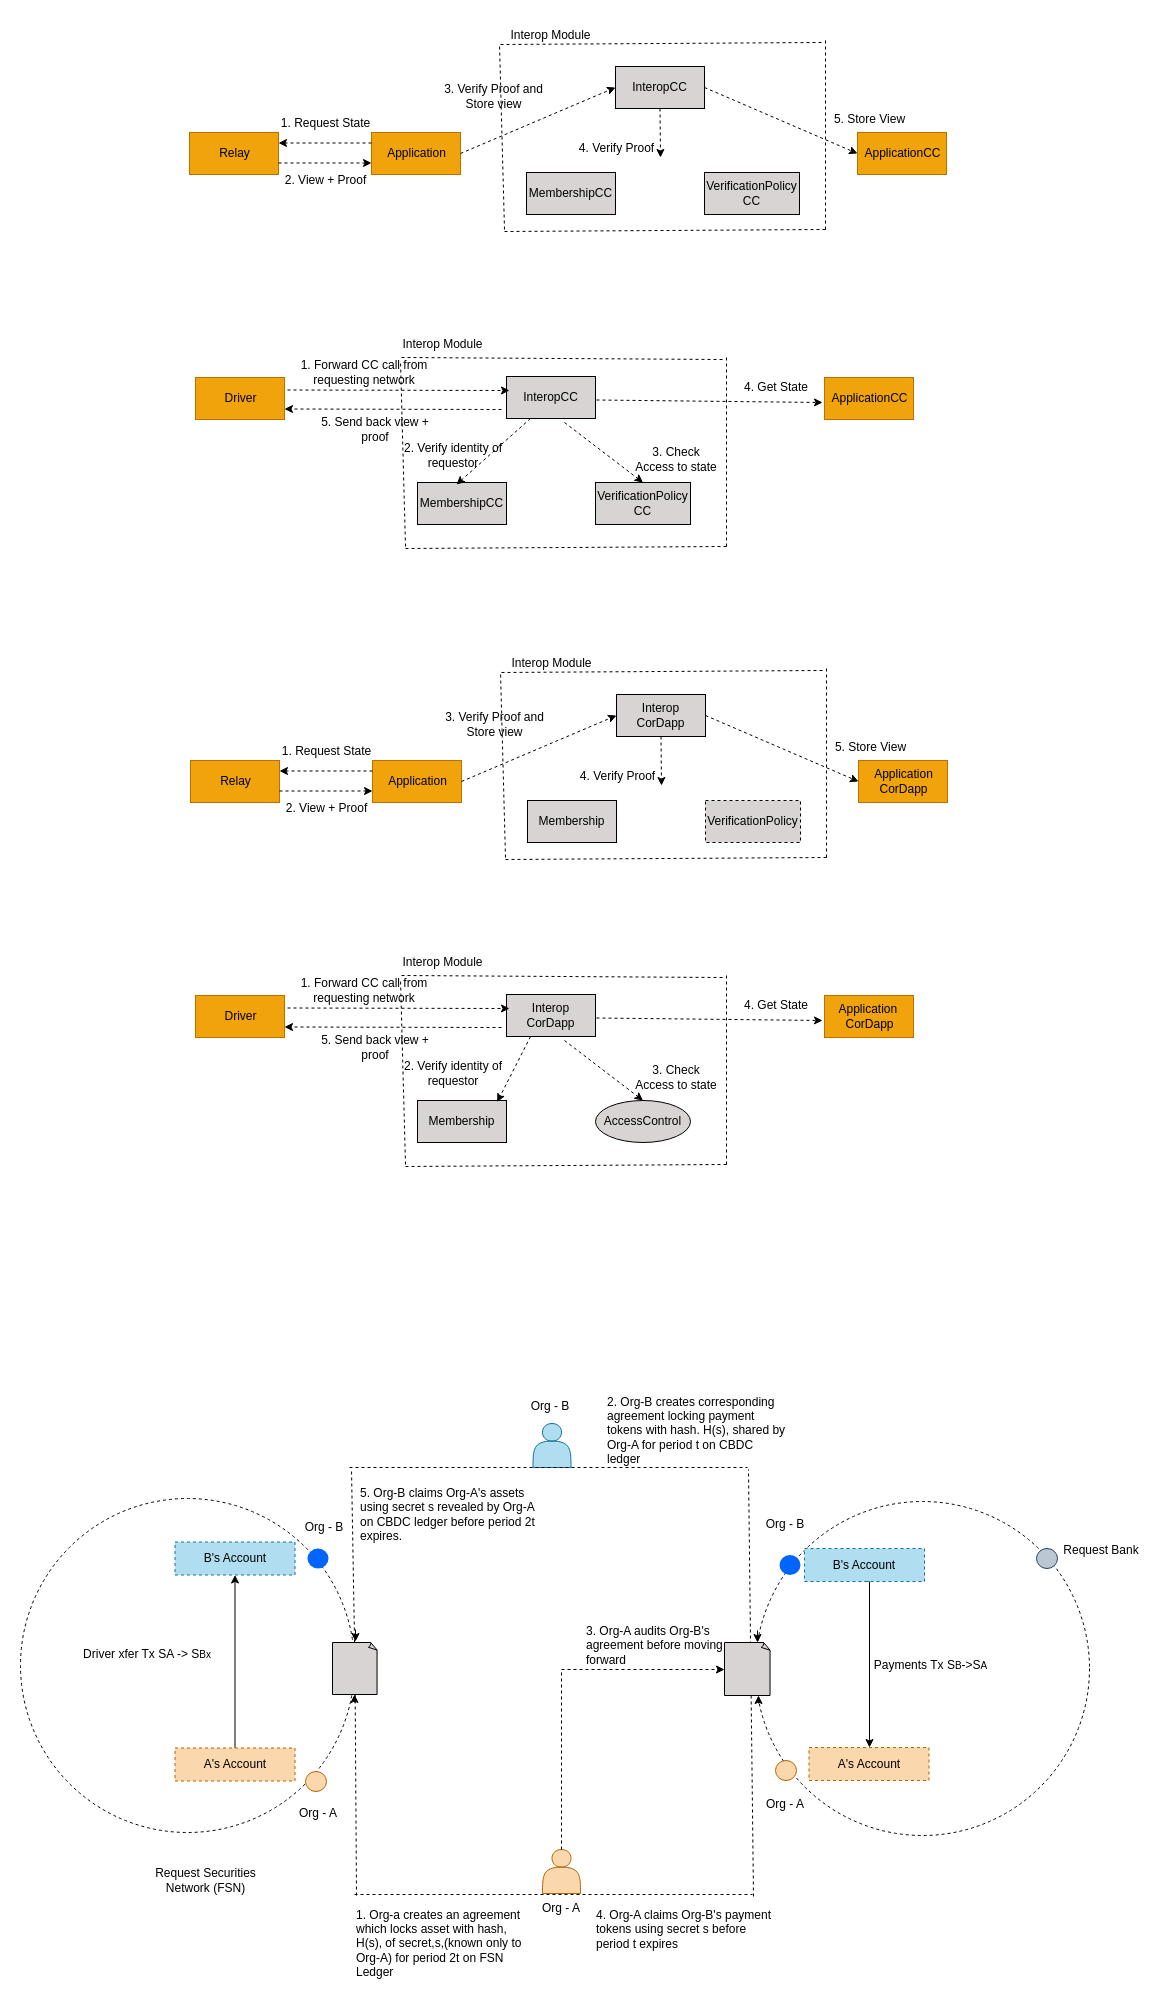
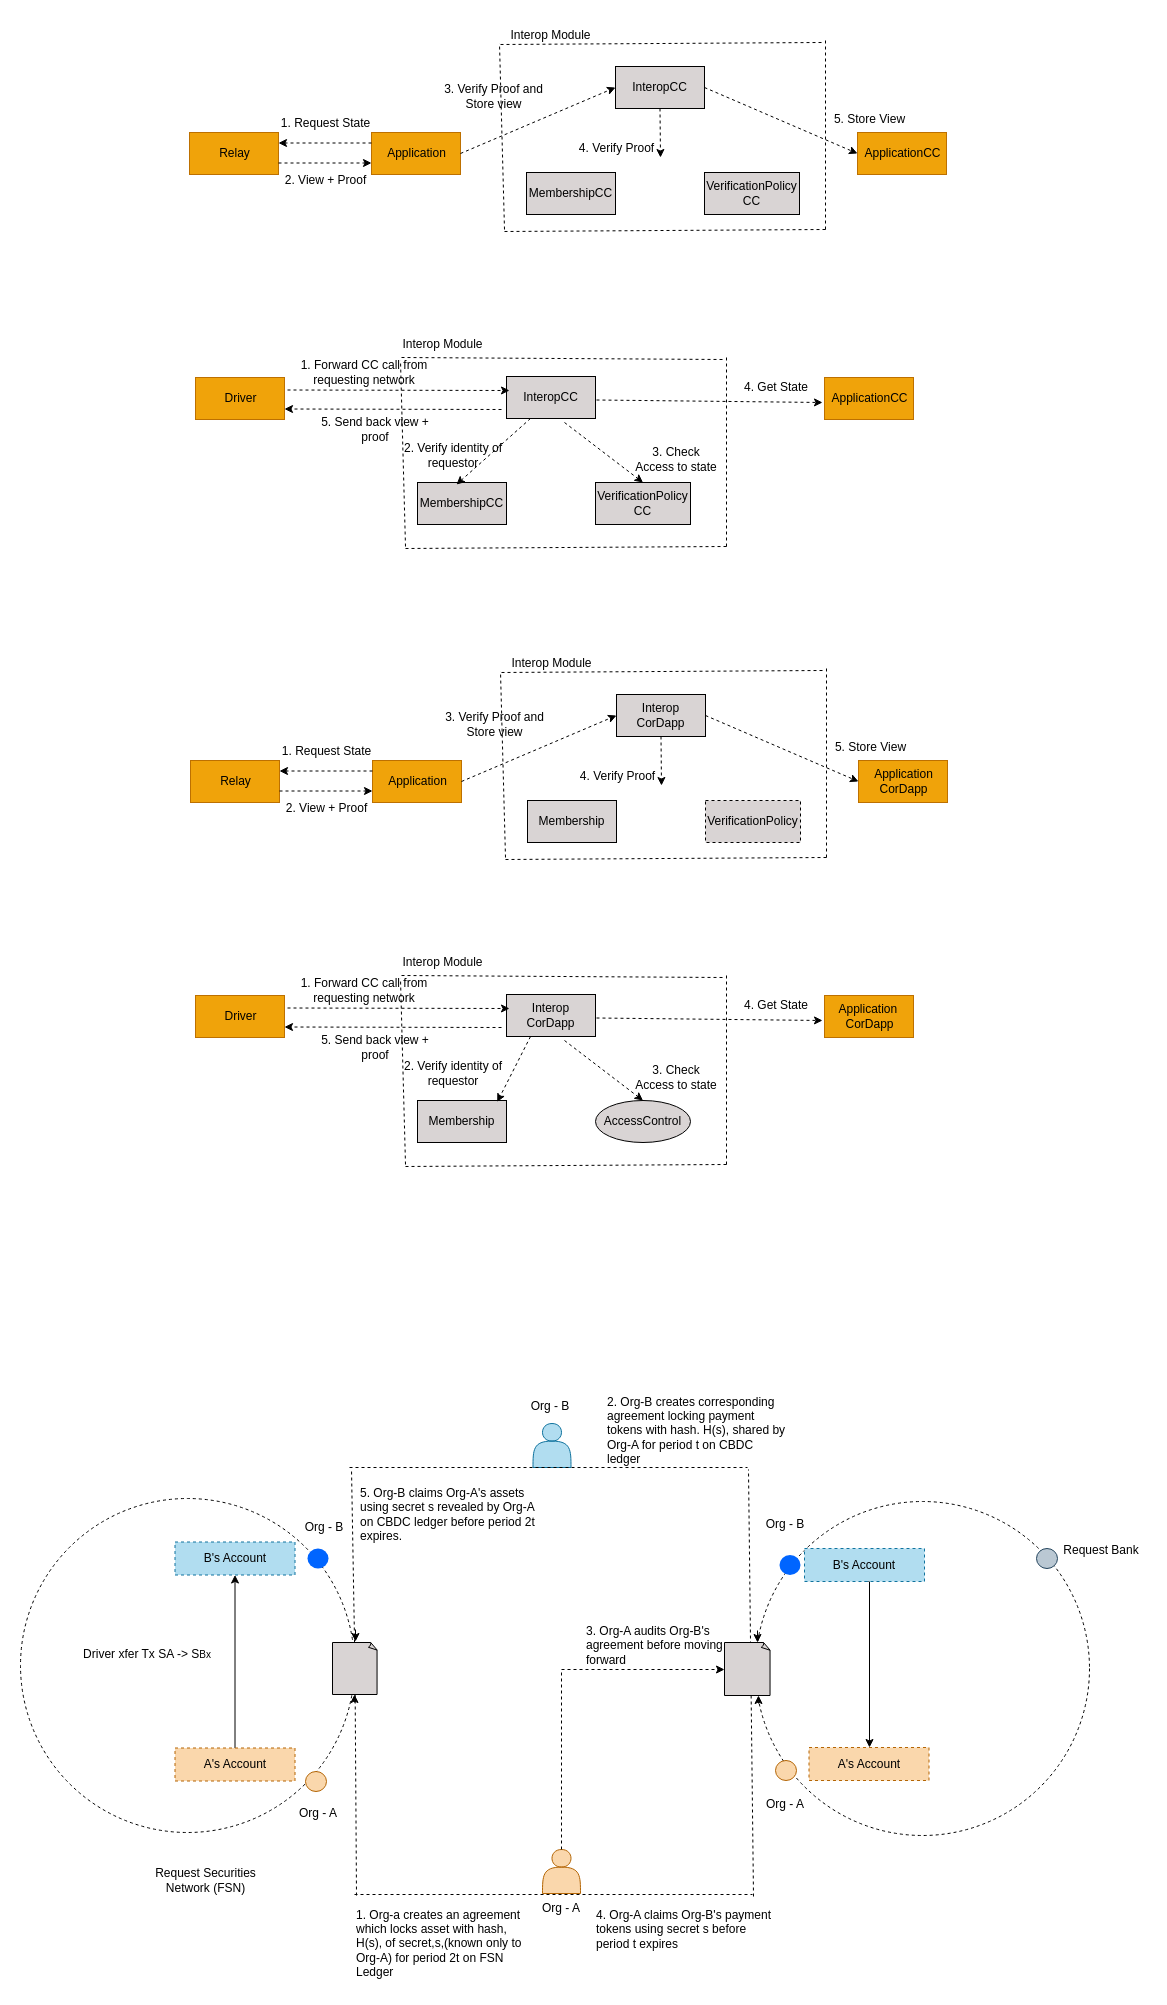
(931, 1666) -> none
